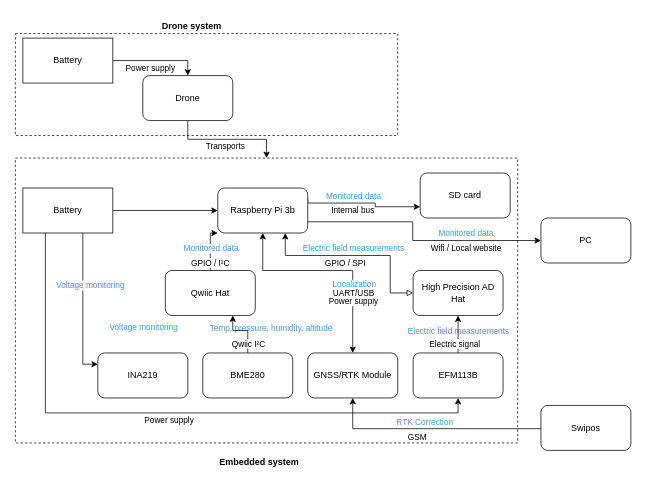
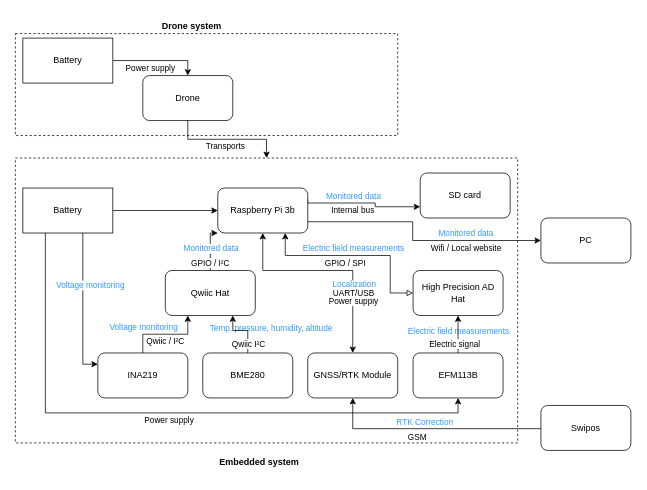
none -> (163, 334)
